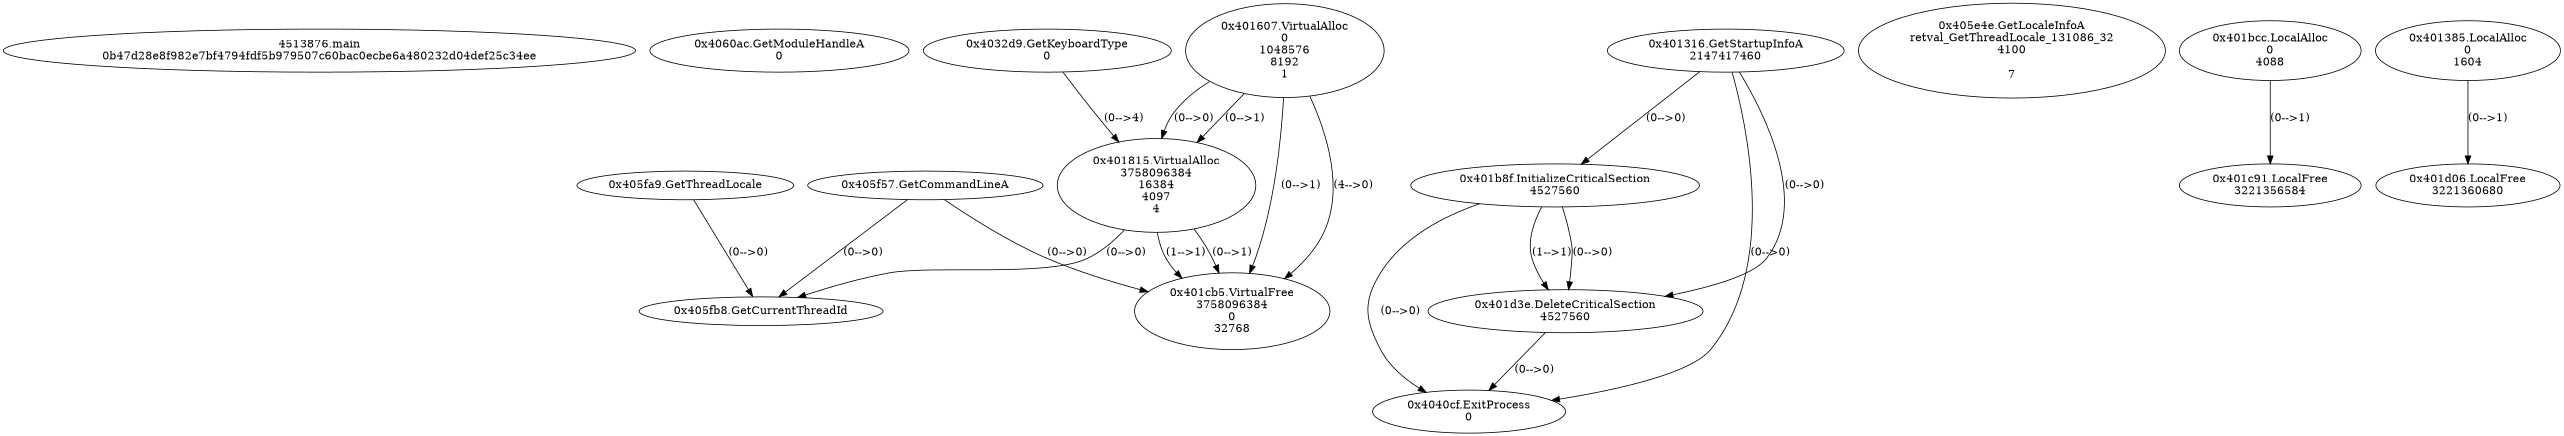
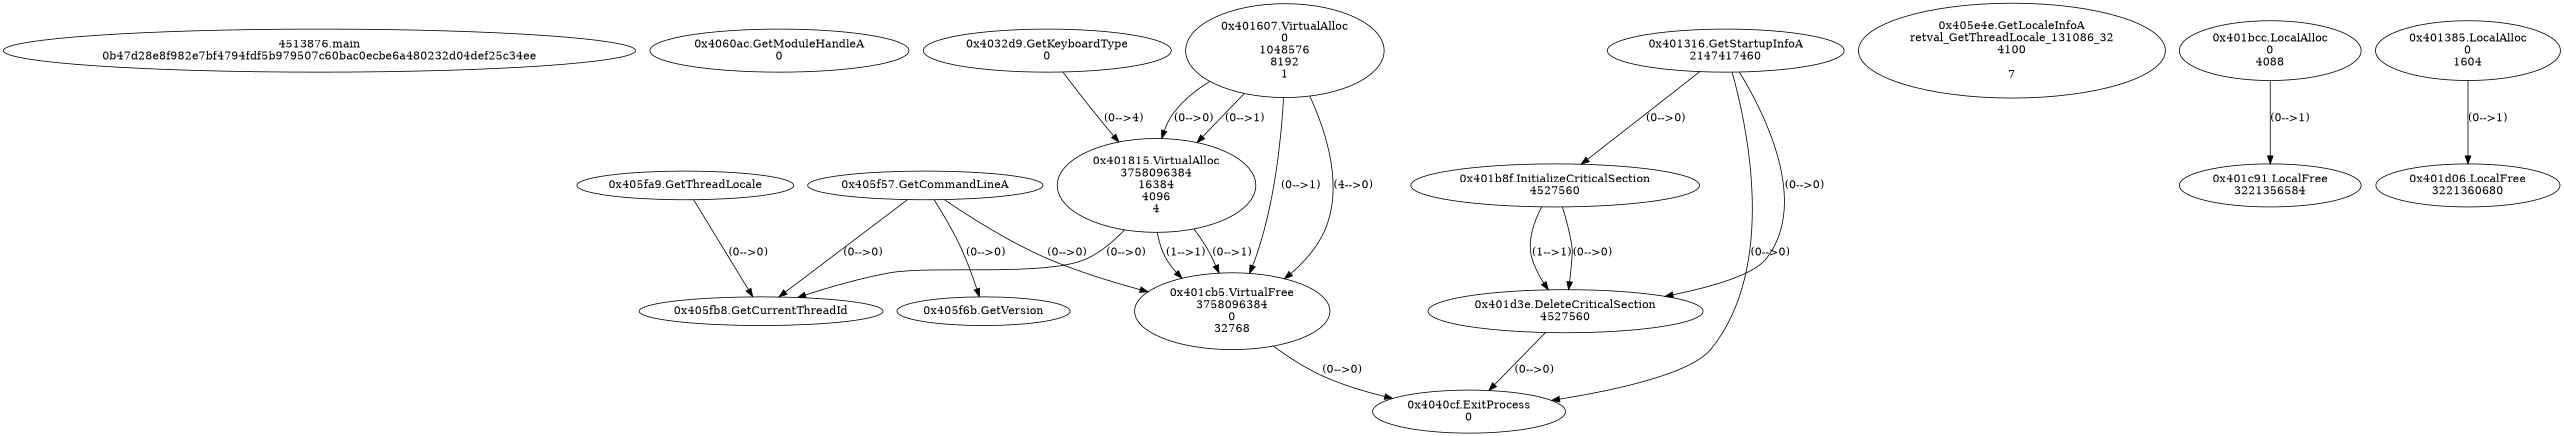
(1157, 185) -> (1157, 185)
(1377, 279) -> (1326, 377)
none -> (984, 311)
